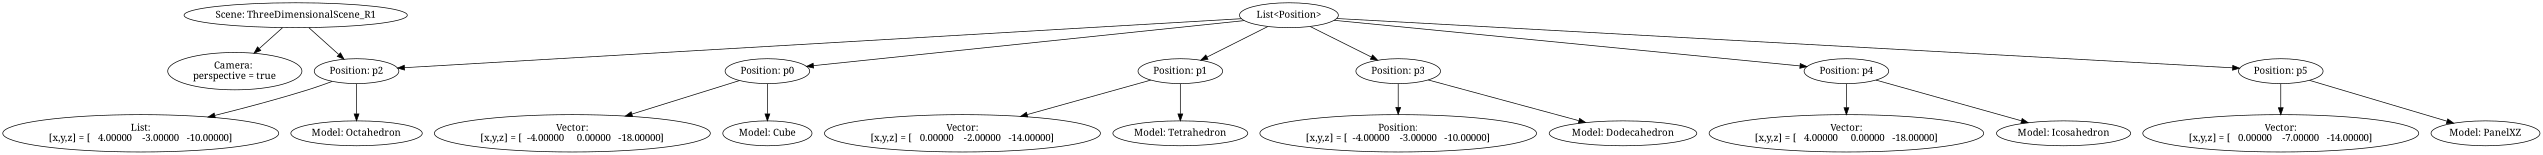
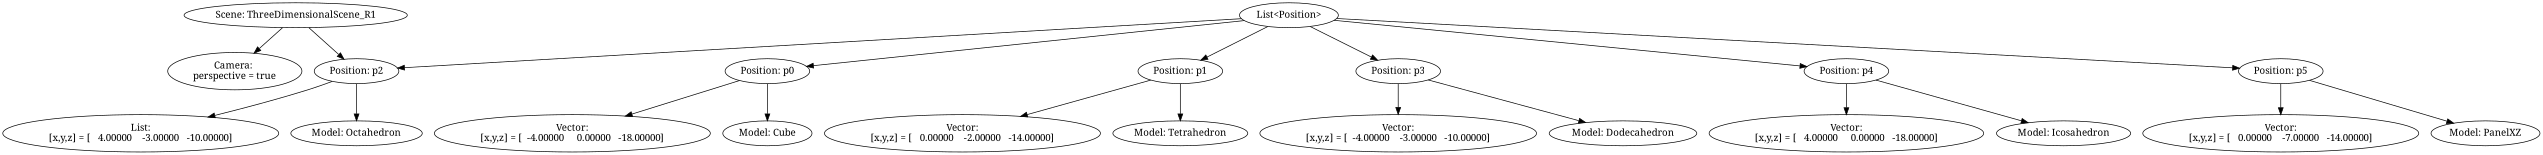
(1398, 133) -> (1398, 133)
